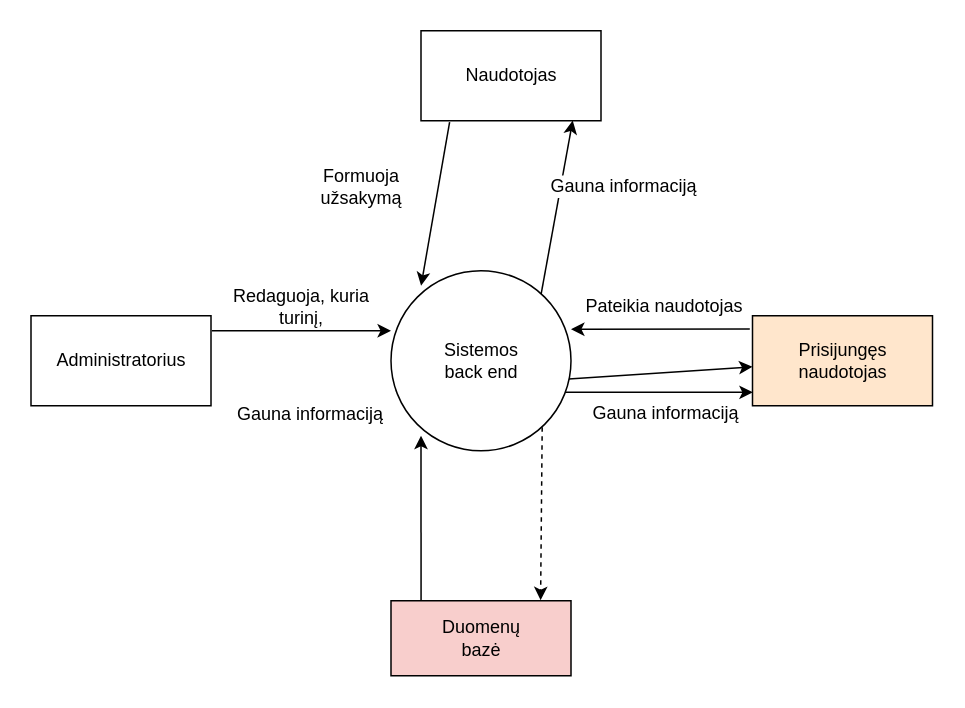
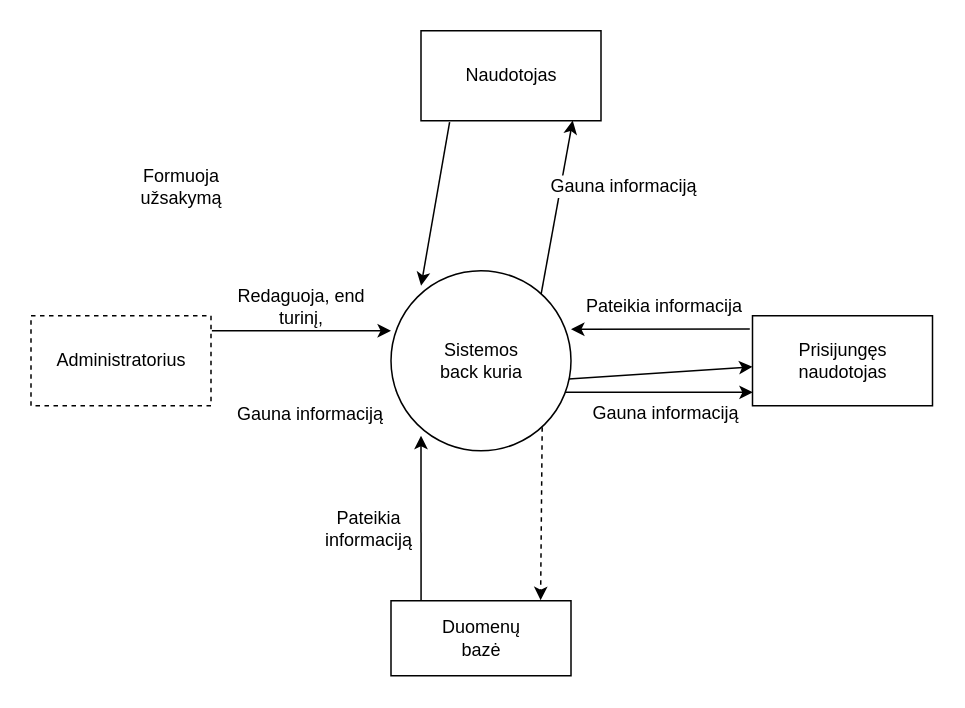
(361, 187) -> (181, 187)
(302, 307) -> (302, 307)
(665, 307) -> (665, 307)
(121, 361) -> (121, 361)
(482, 361) -> (482, 361)
(842, 361) -> (842, 361)
none -> (368, 529)
(481, 638) -> (481, 638)
